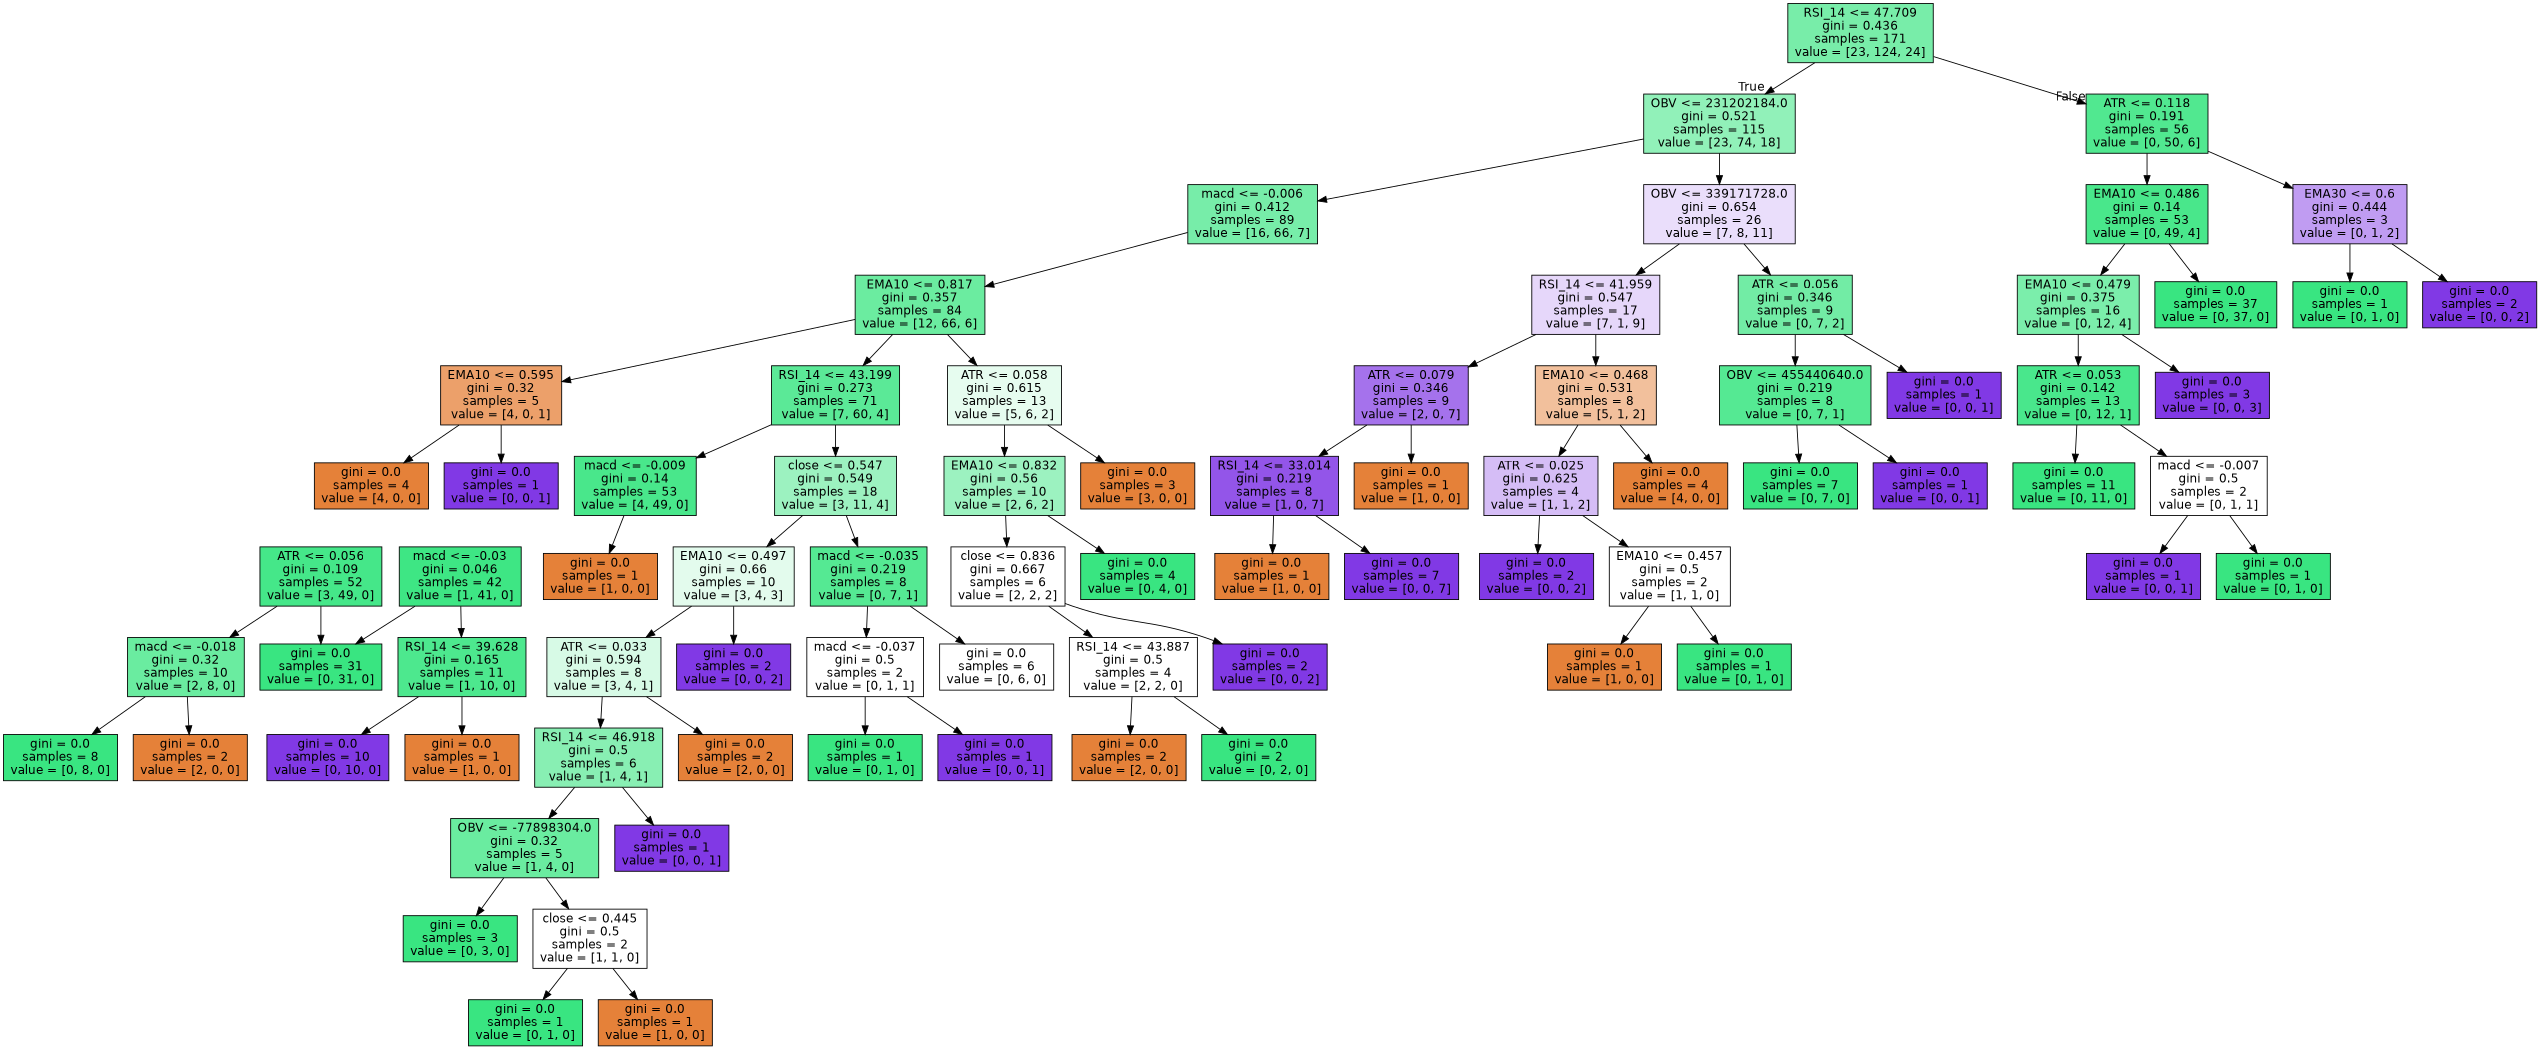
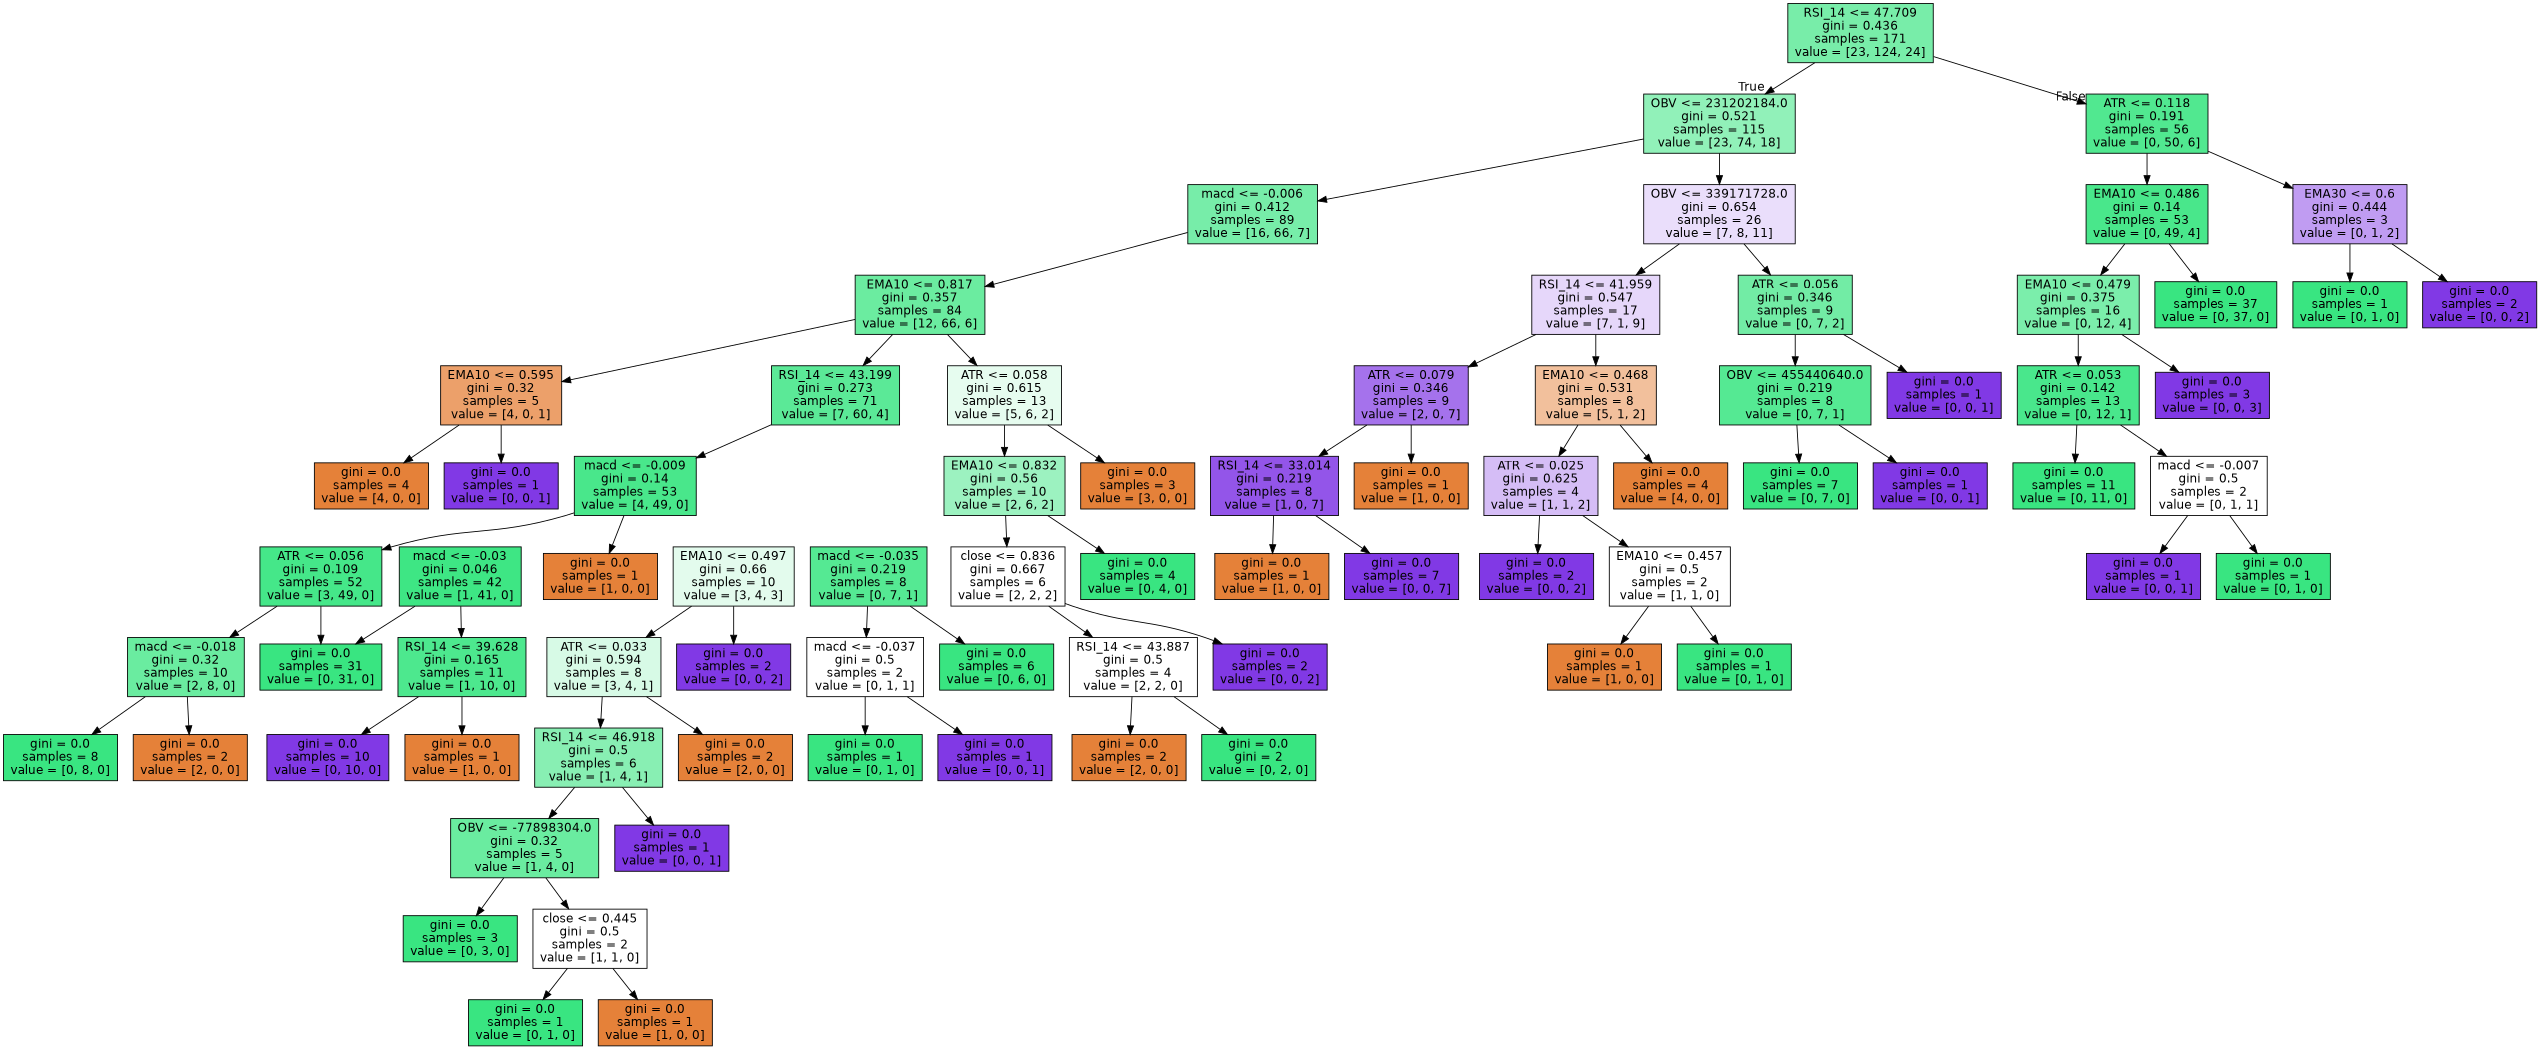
(836, 486) -> none
none -> (482, 531)
(997, 667) -> (997, 667)
